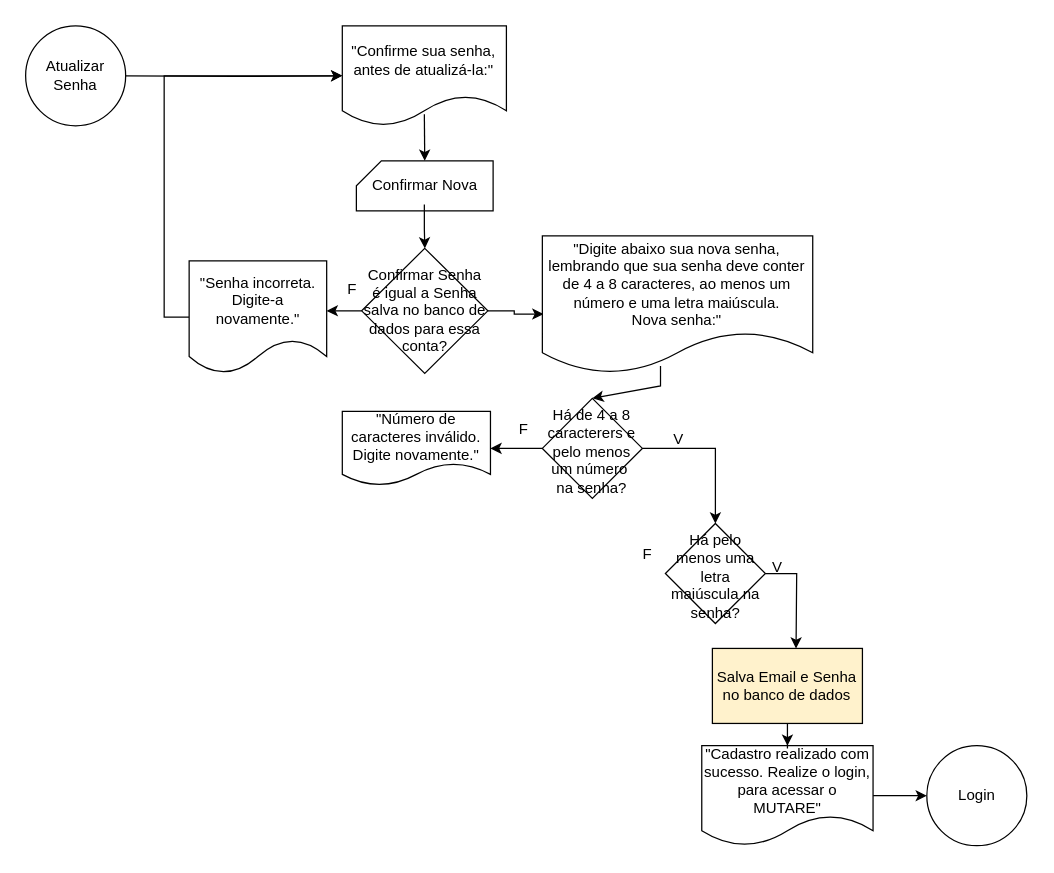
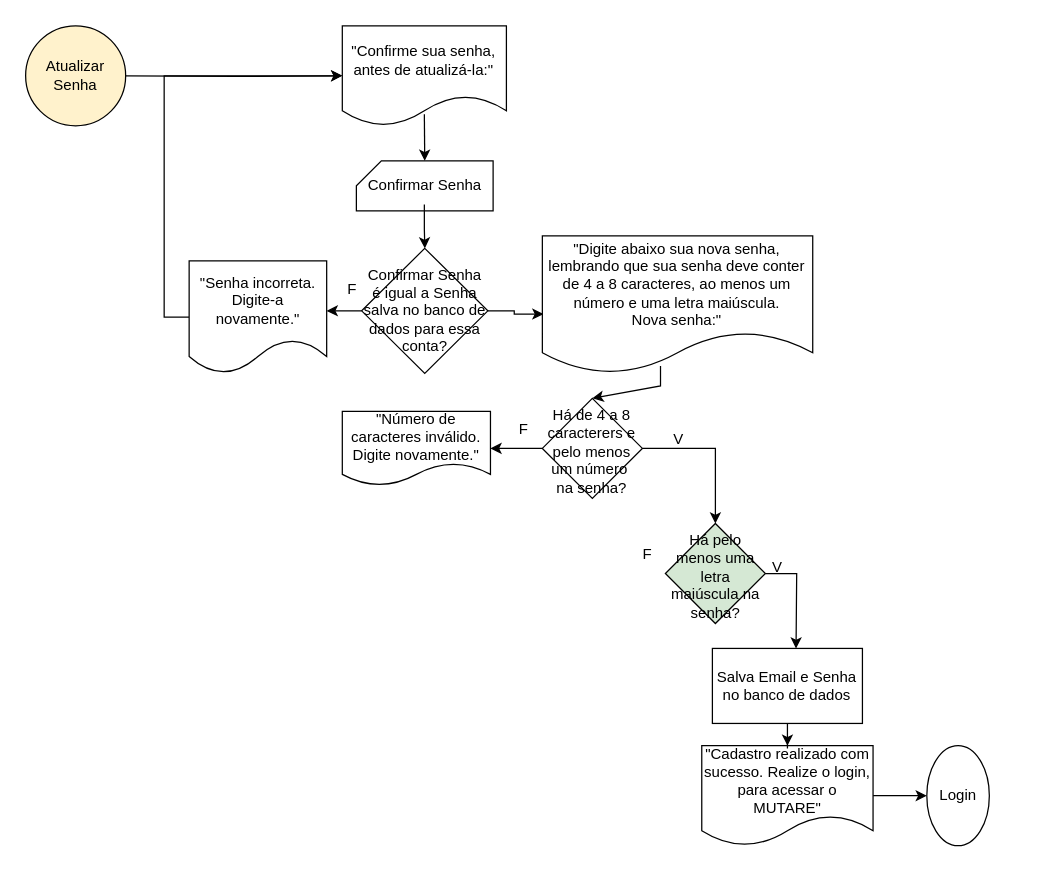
(76, 76) -> (76, 76)
(425, 186) -> (425, 186)
(715, 573) -> (715, 573)
(787, 686) -> (787, 686)
(977, 795) -> (958, 795)
